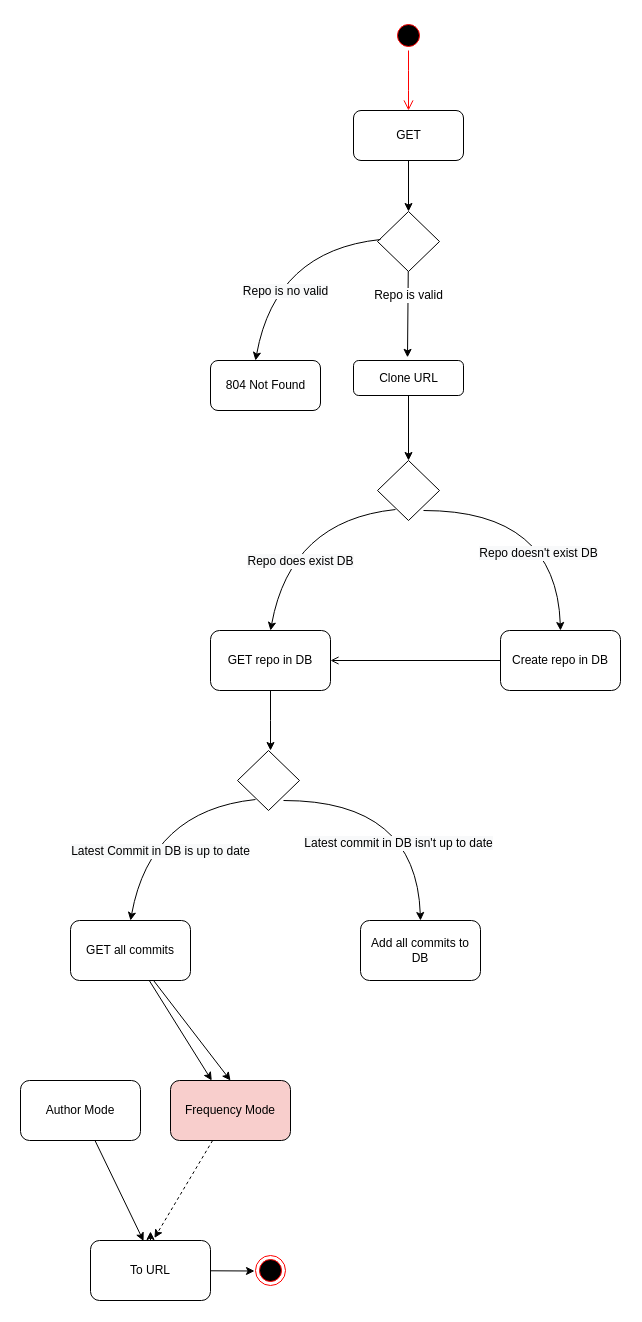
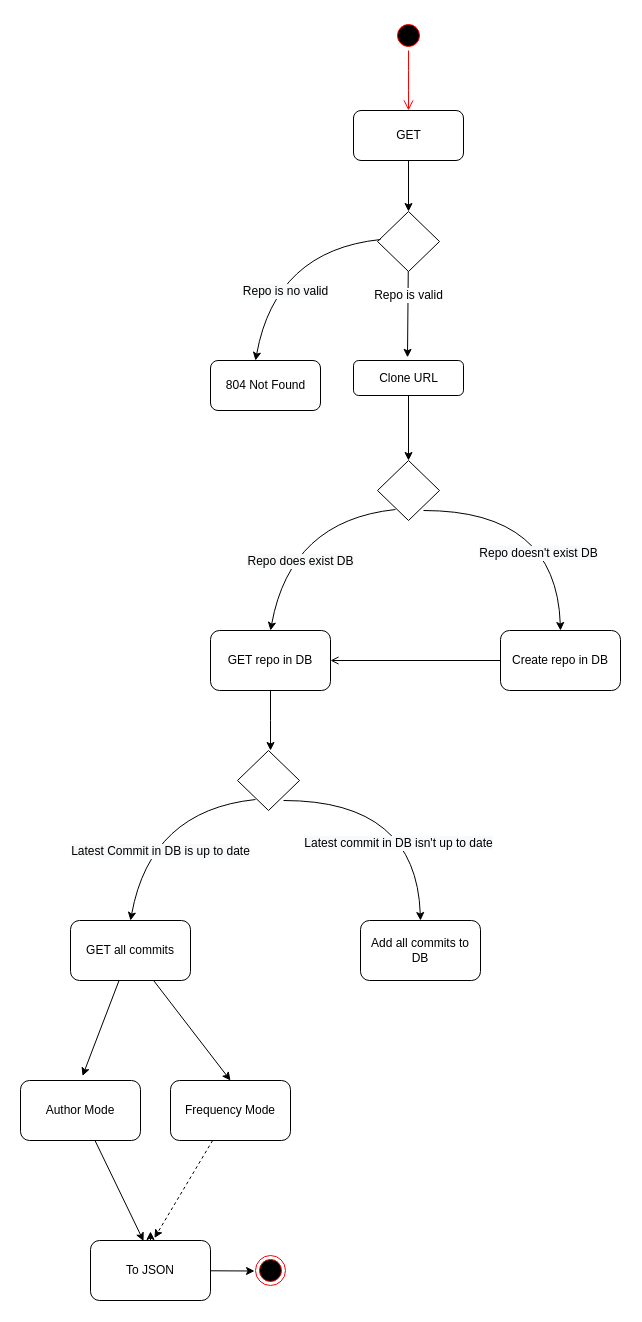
(179, 1027) -> (102, 1025)
(231, 1111) -> (231, 1111)
(151, 1271) -> (151, 1271)
